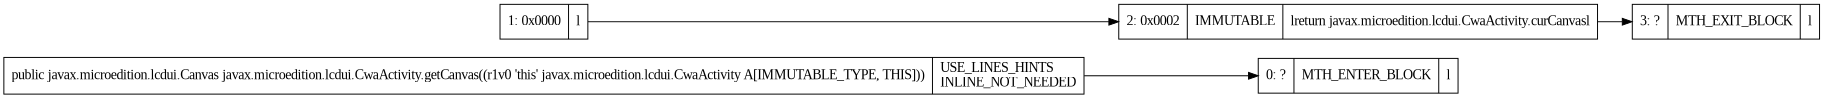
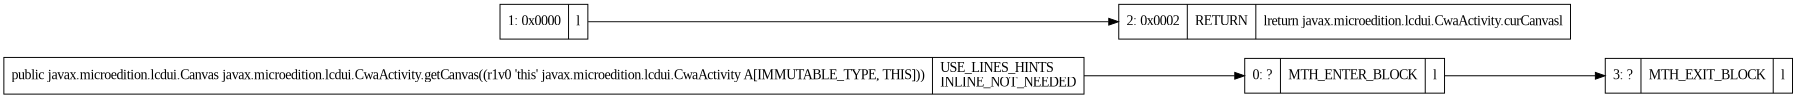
(1235, 21) -> (1222, 21)
(1610, 22) -> (1520, 76)
